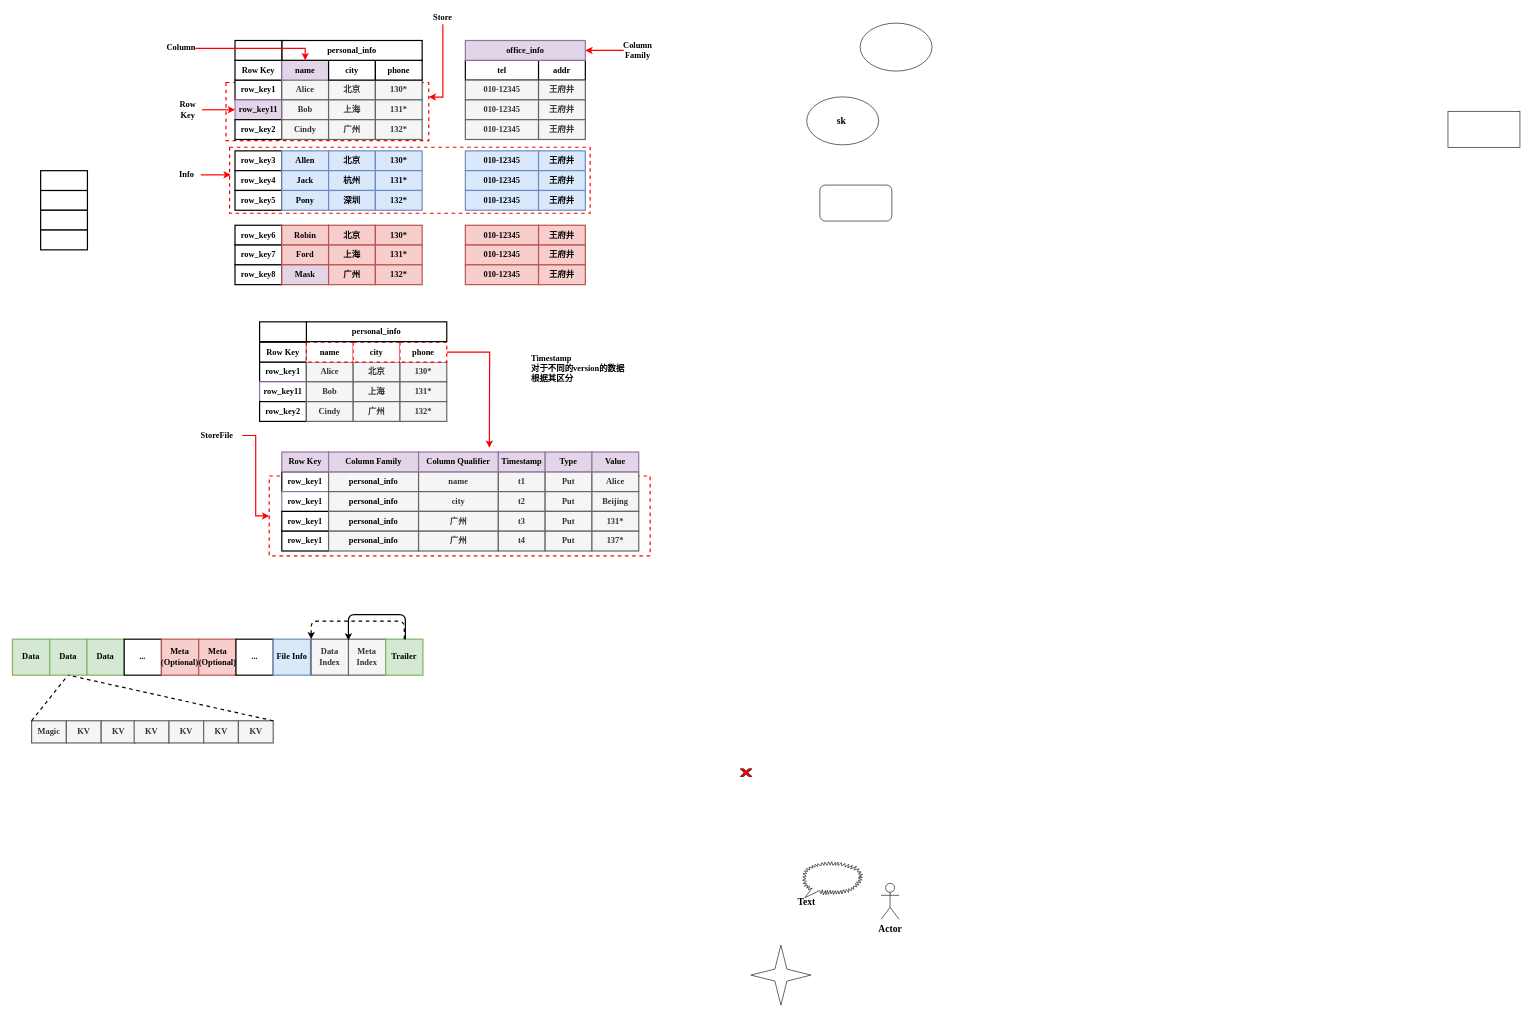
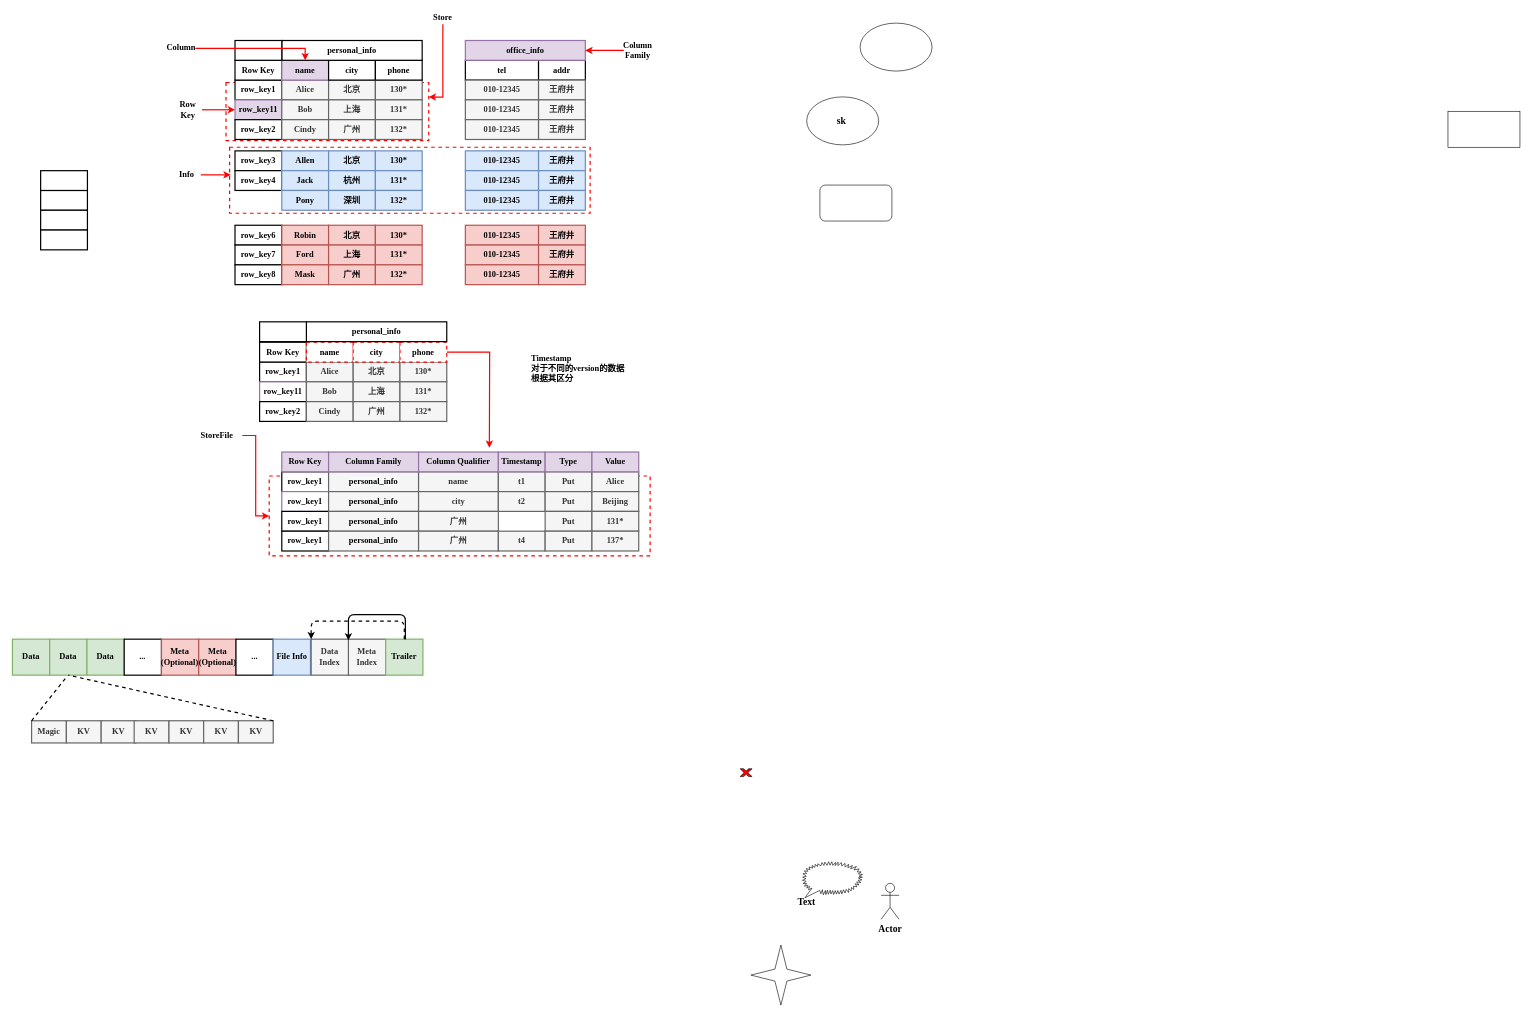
(258, 200) -> none
(305, 275) -> (305, 275)
(522, 521) -> none
